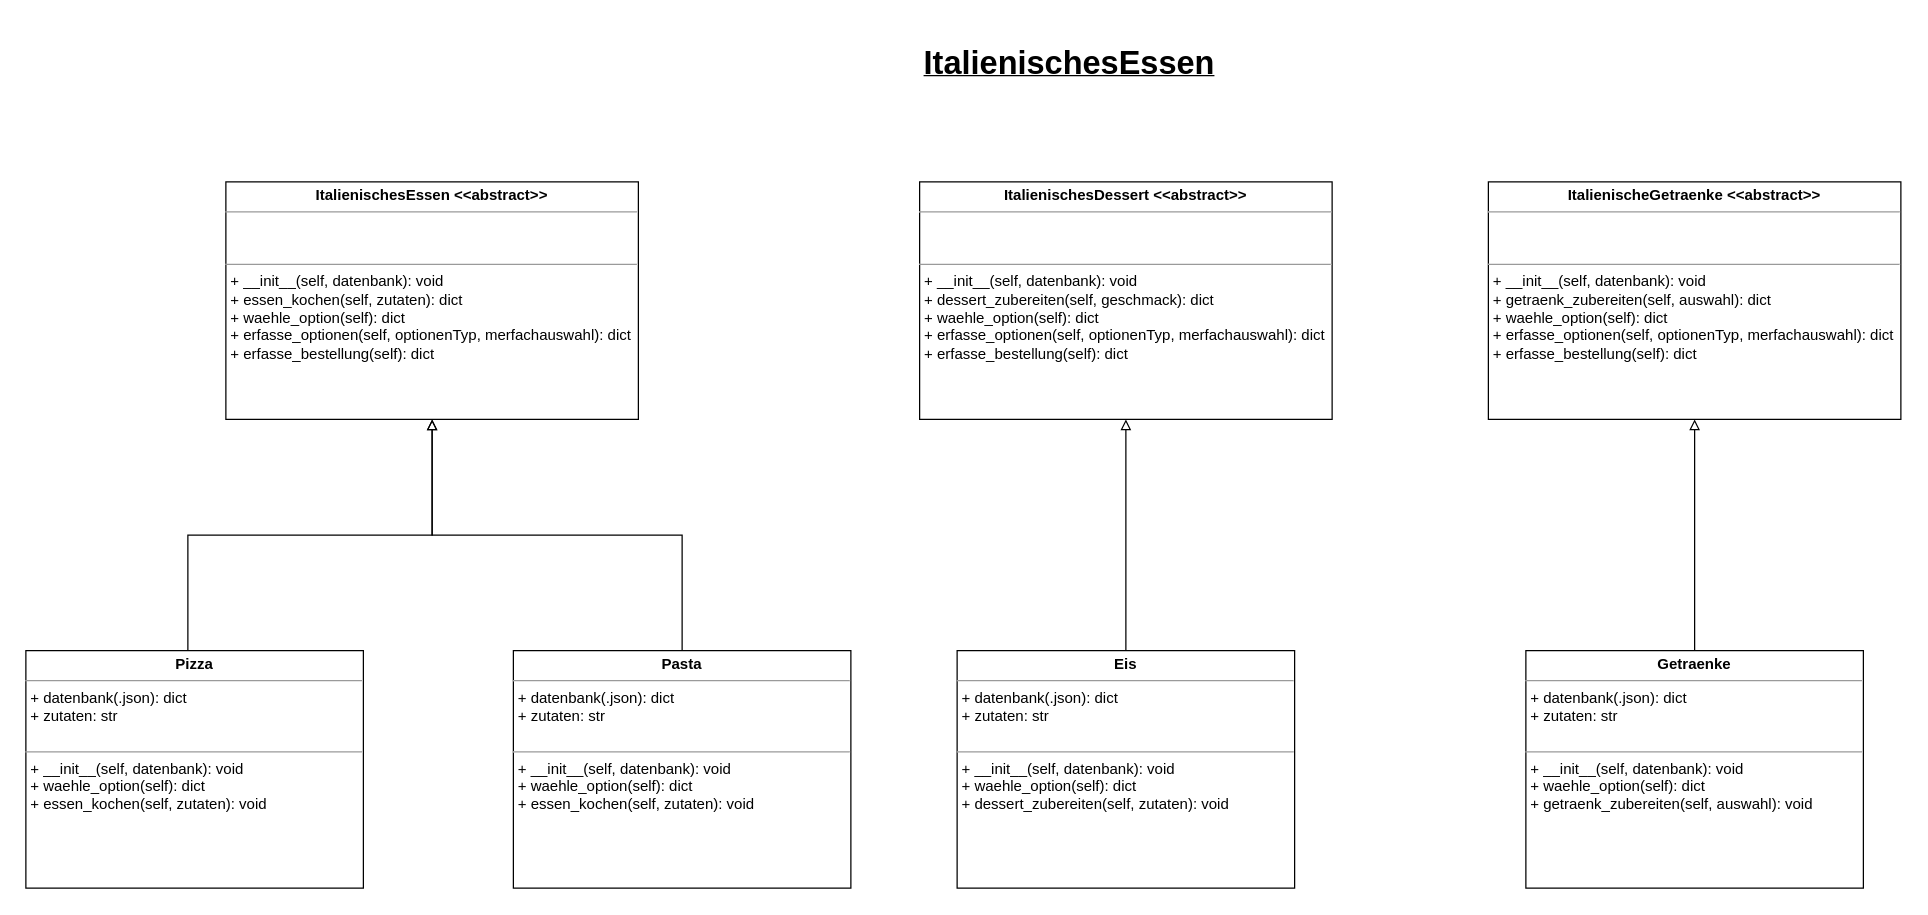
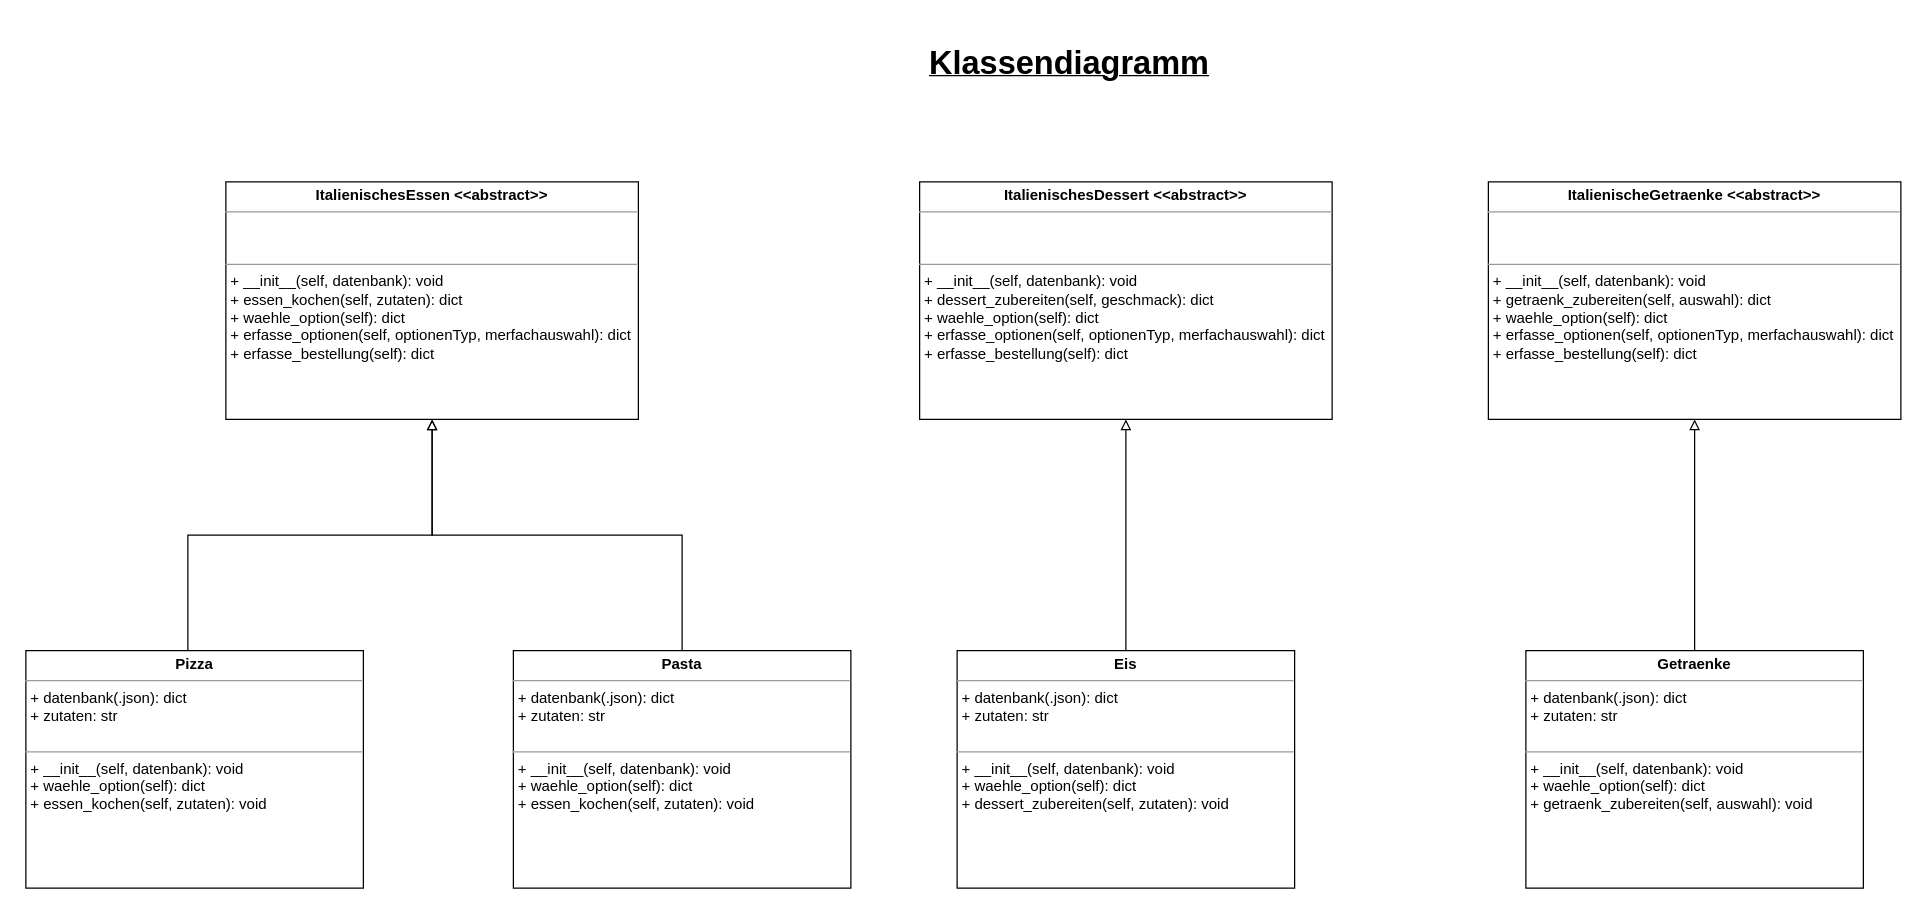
(1069, 63) -> (1069, 63)
